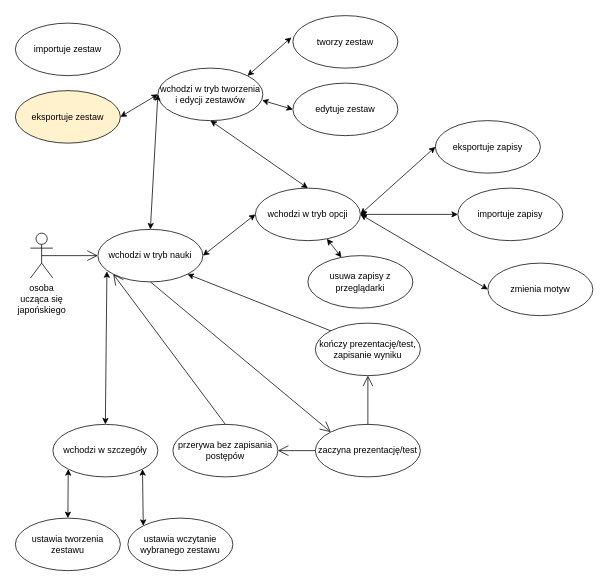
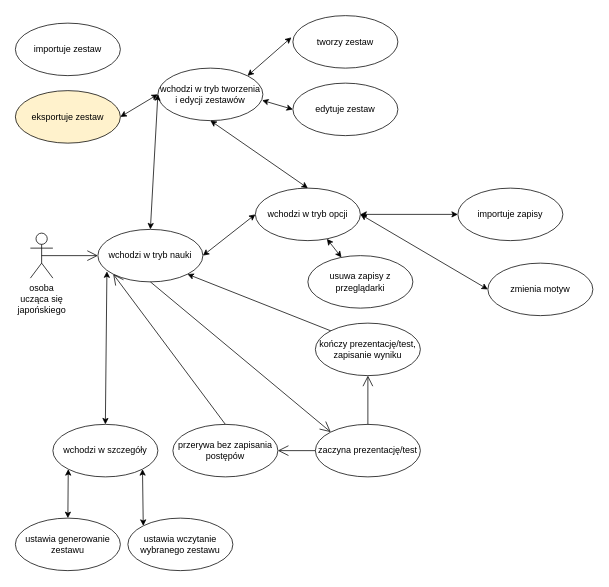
(488, 147) -> none
(397, 181) -> none
(68, 544) -> (68, 544)
